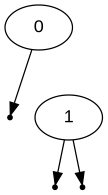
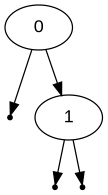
none -> (52, 67)
